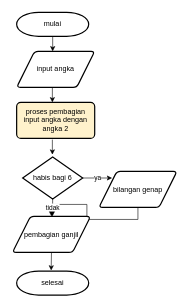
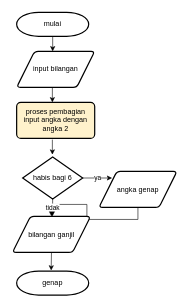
(56, 69) -> (56, 69)
(138, 189) -> (138, 189)
(51, 234) -> (51, 234)
(53, 283) -> (53, 283)
